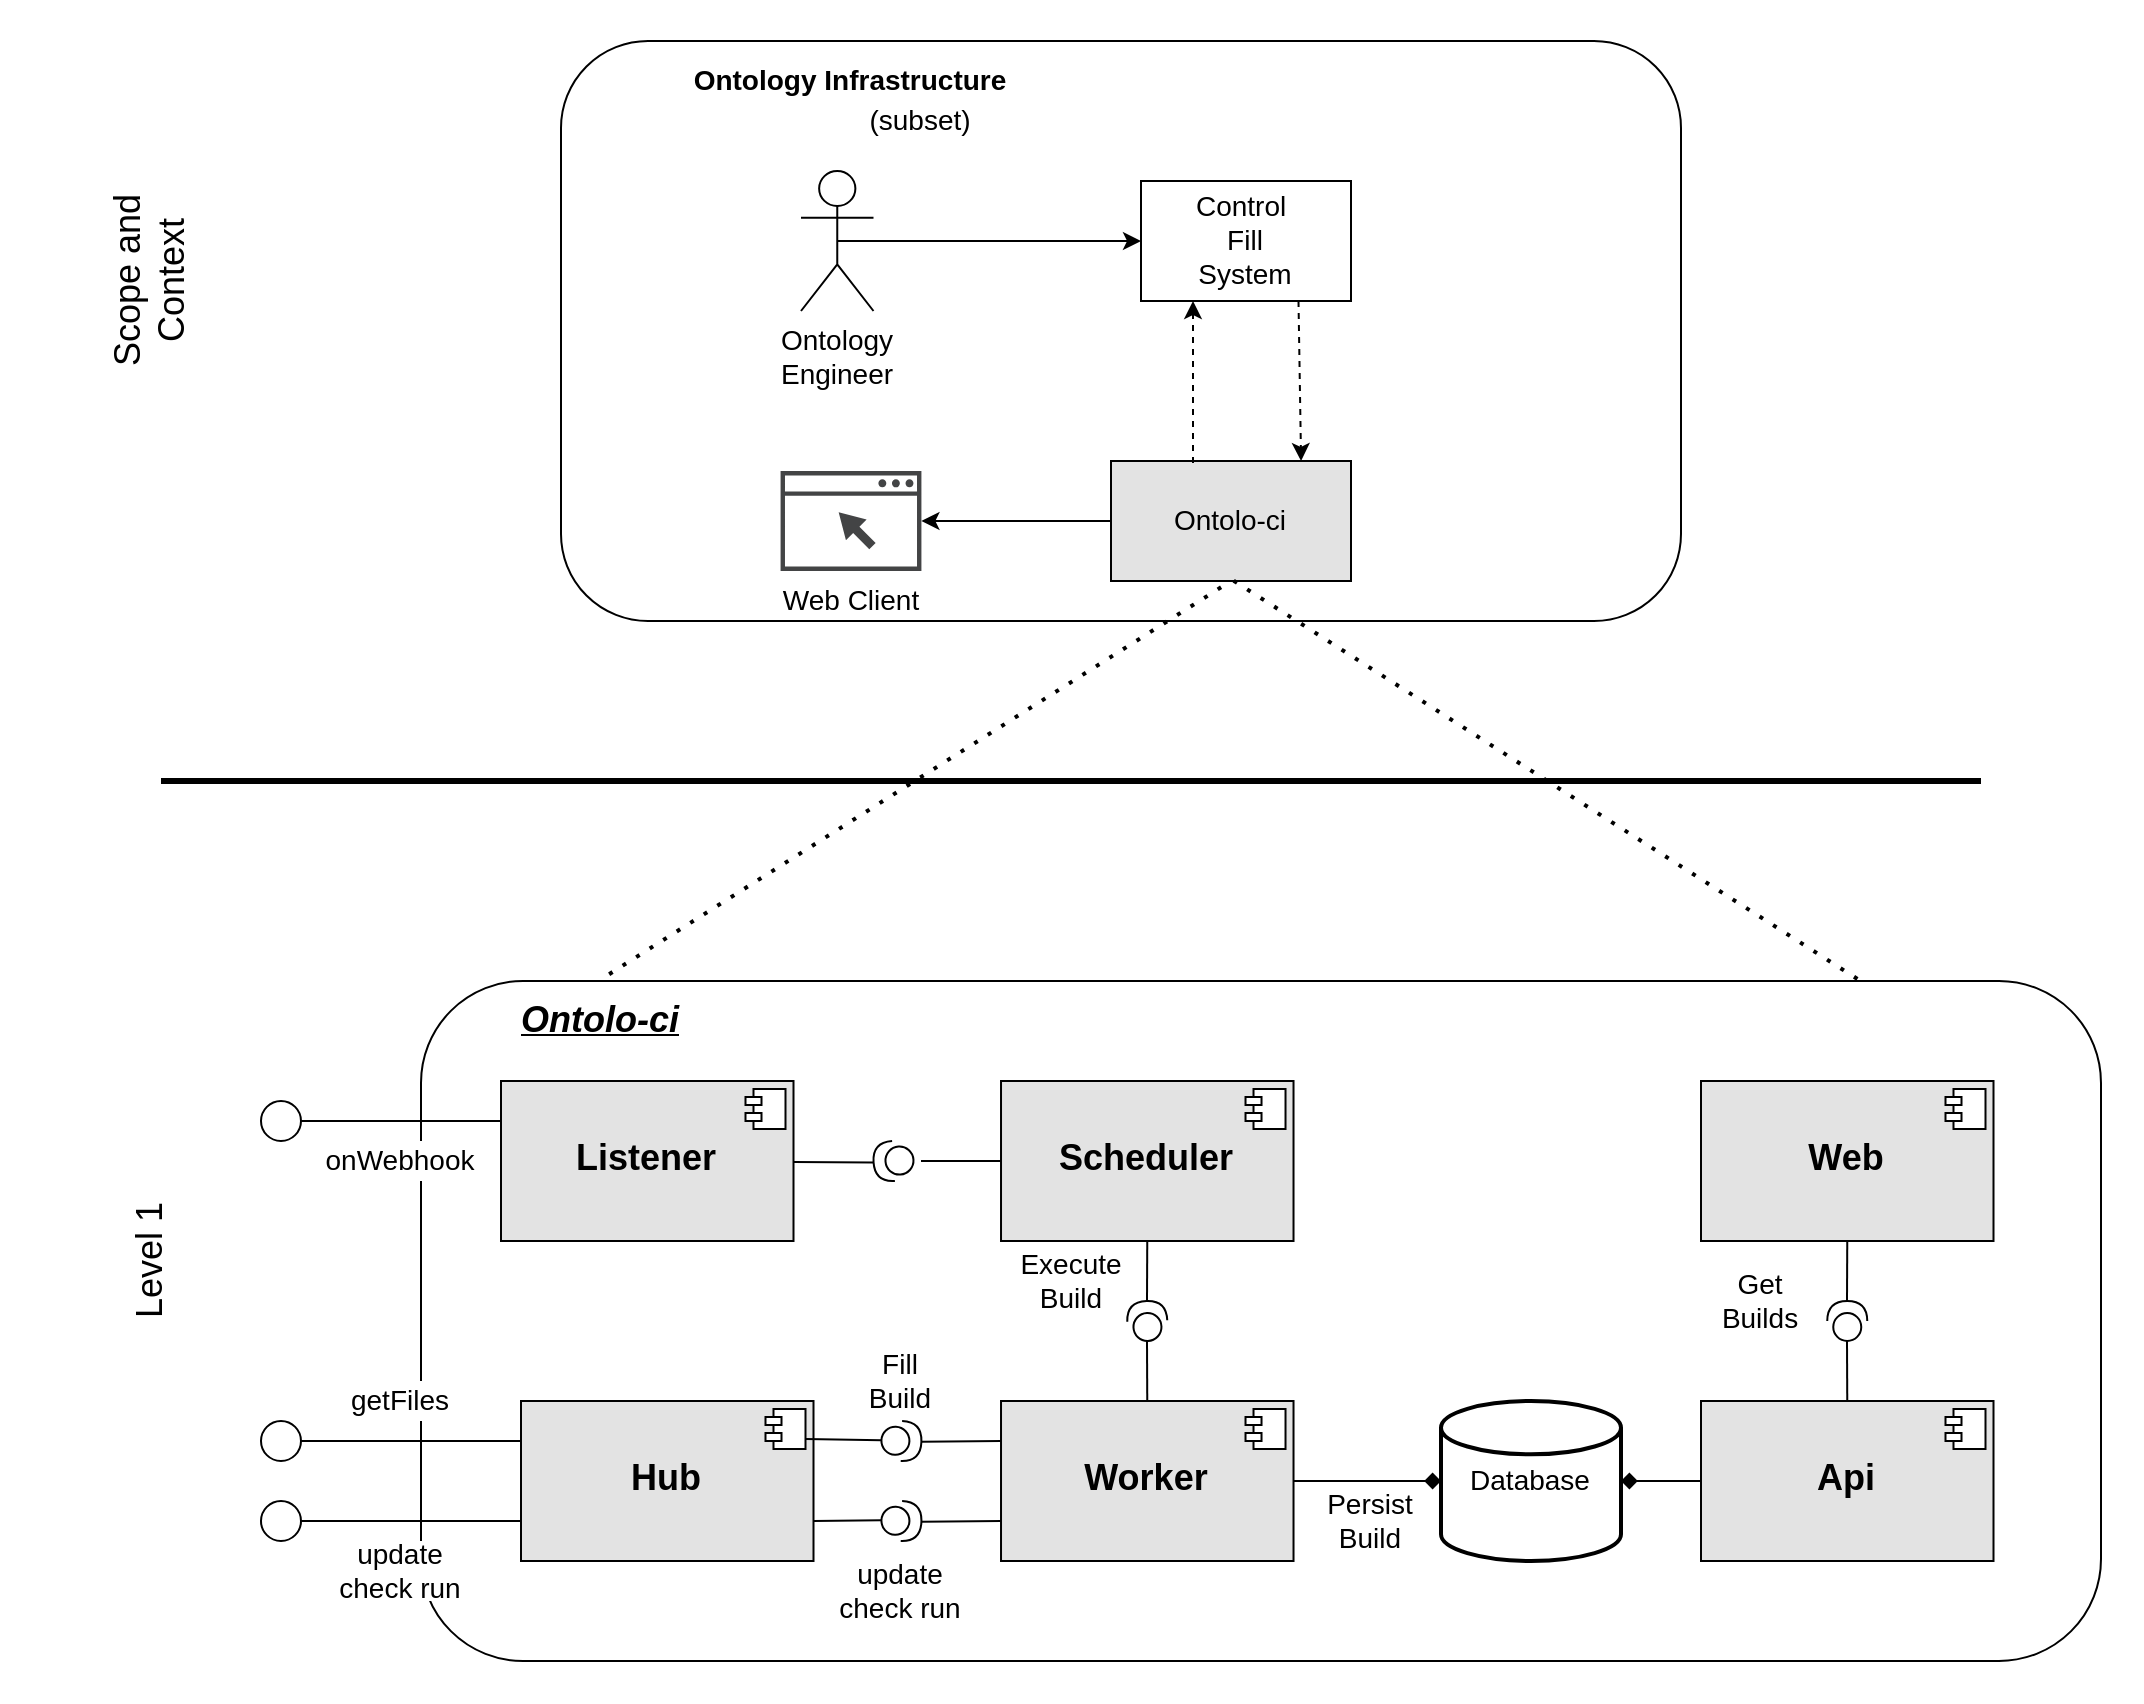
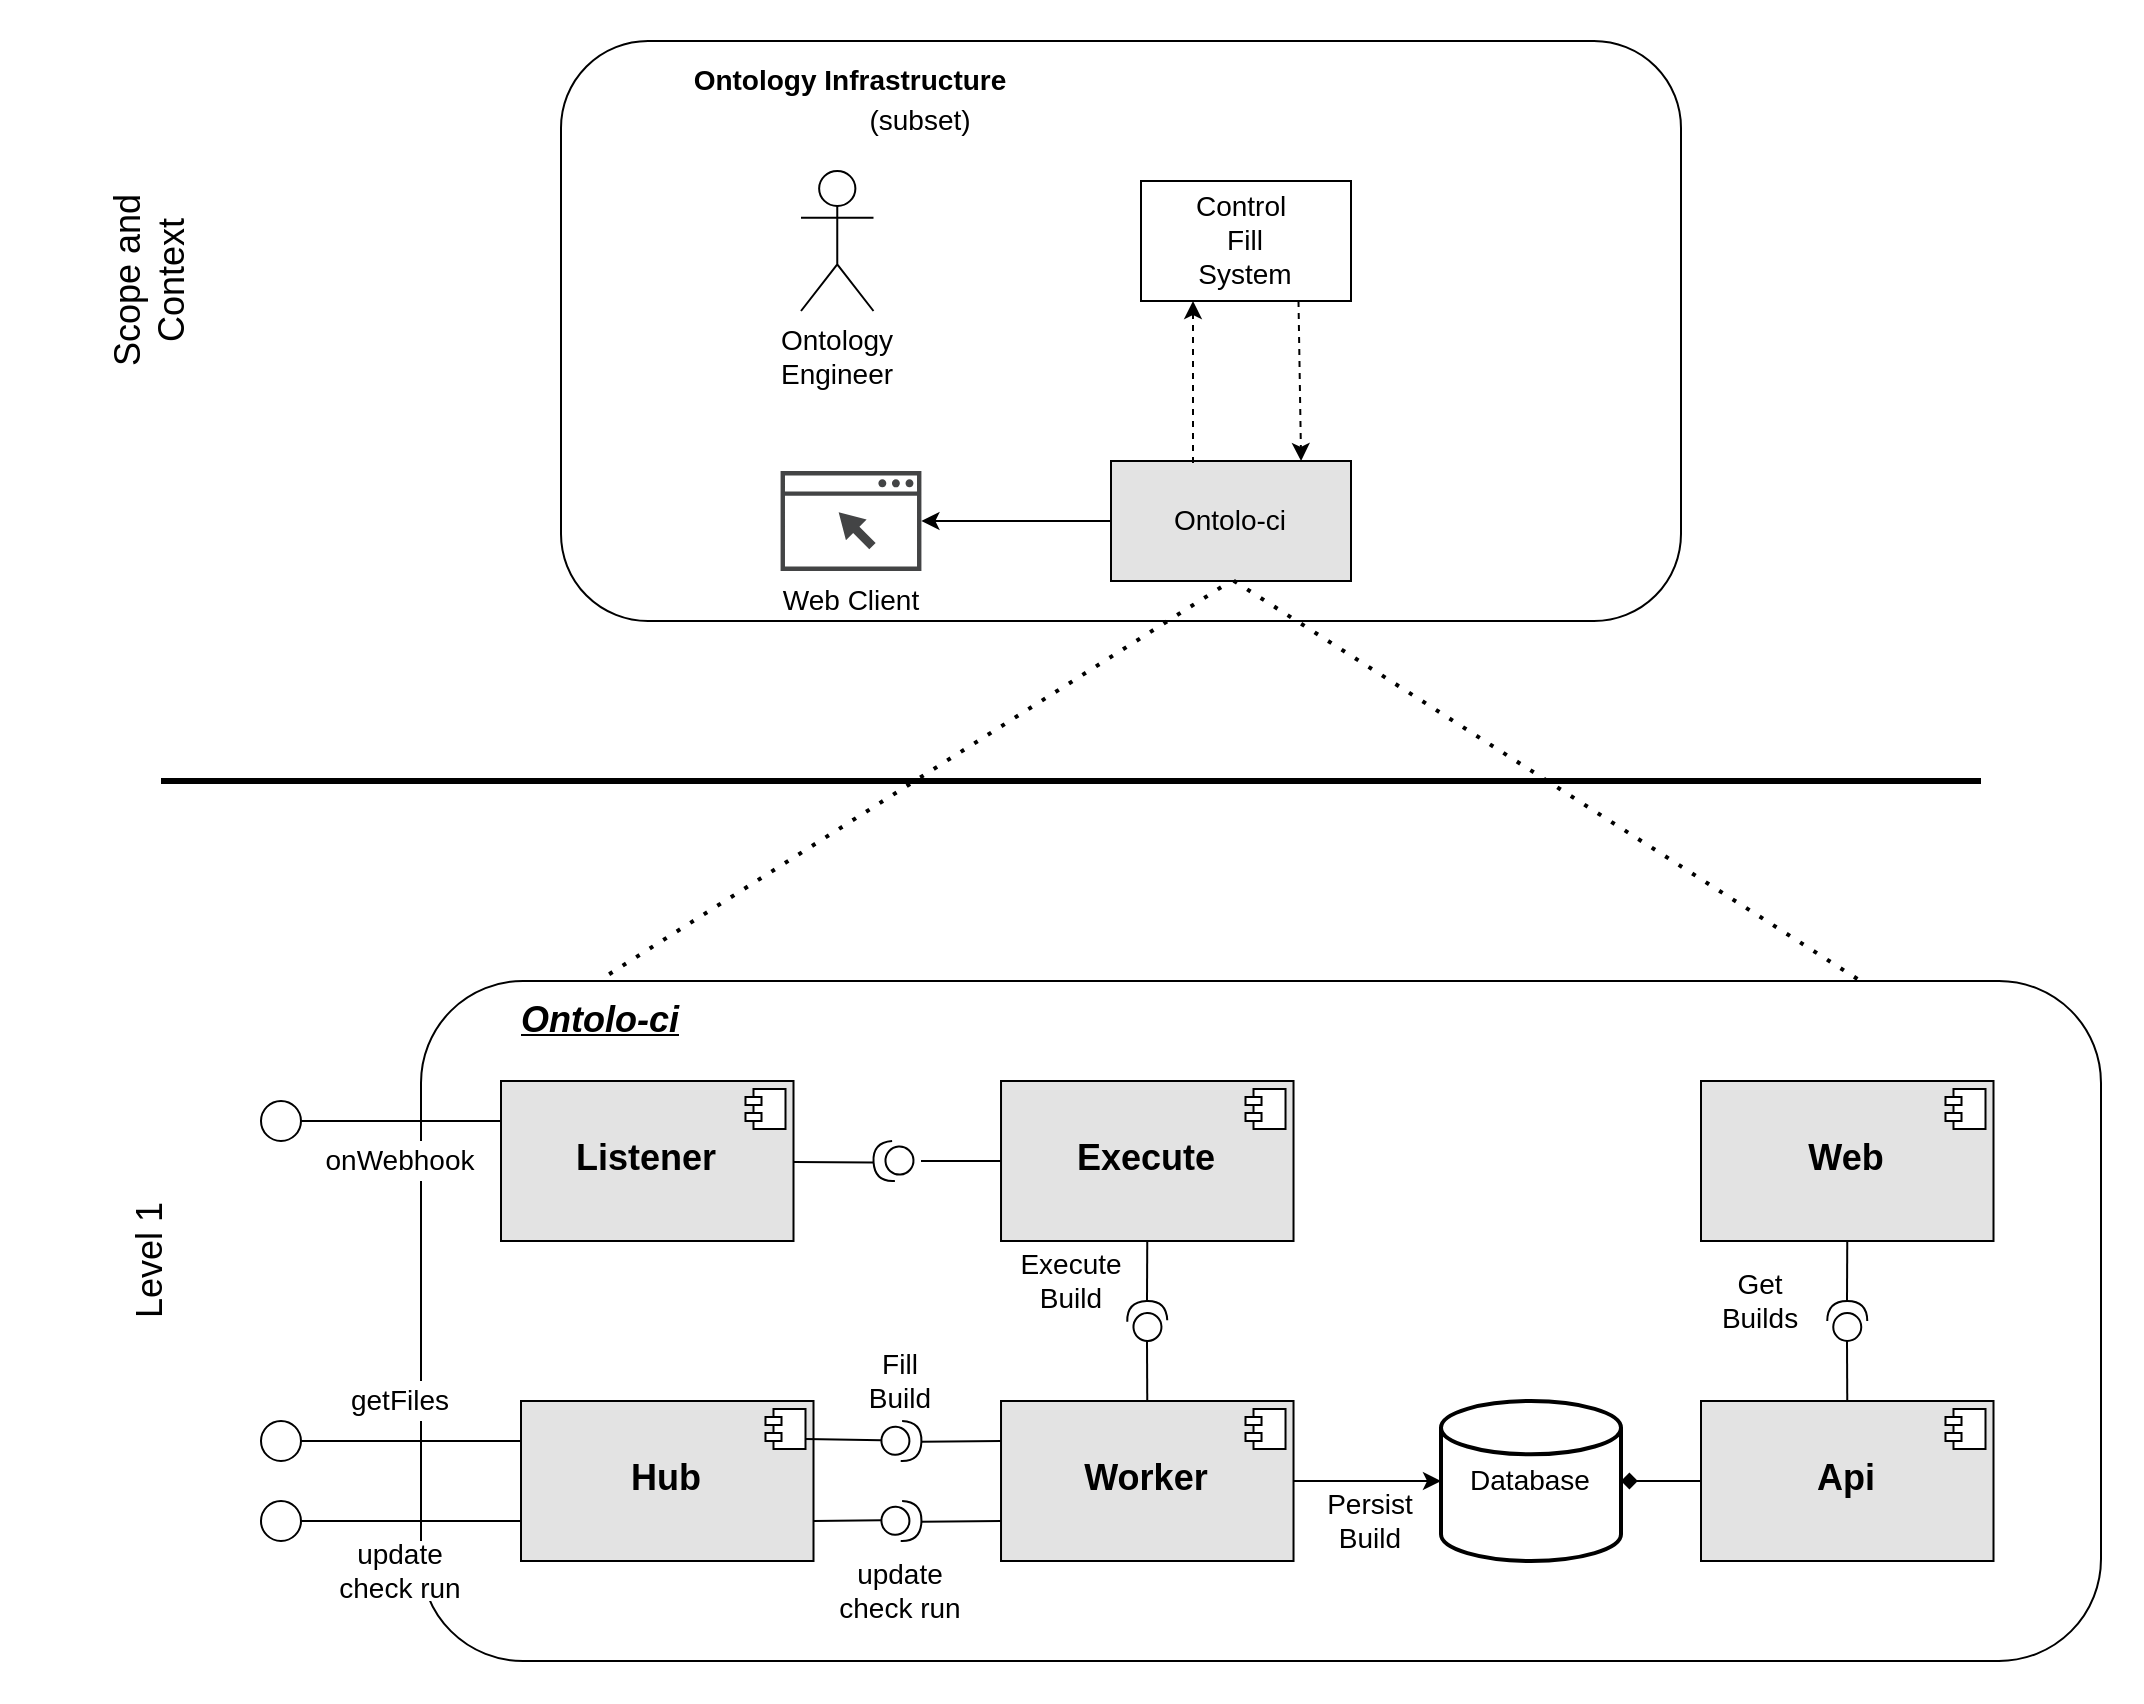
(993, 241) -> none
(1068, 1081) -> (1056, 1081)
(1424, 1481) -> (1425, 1481)
